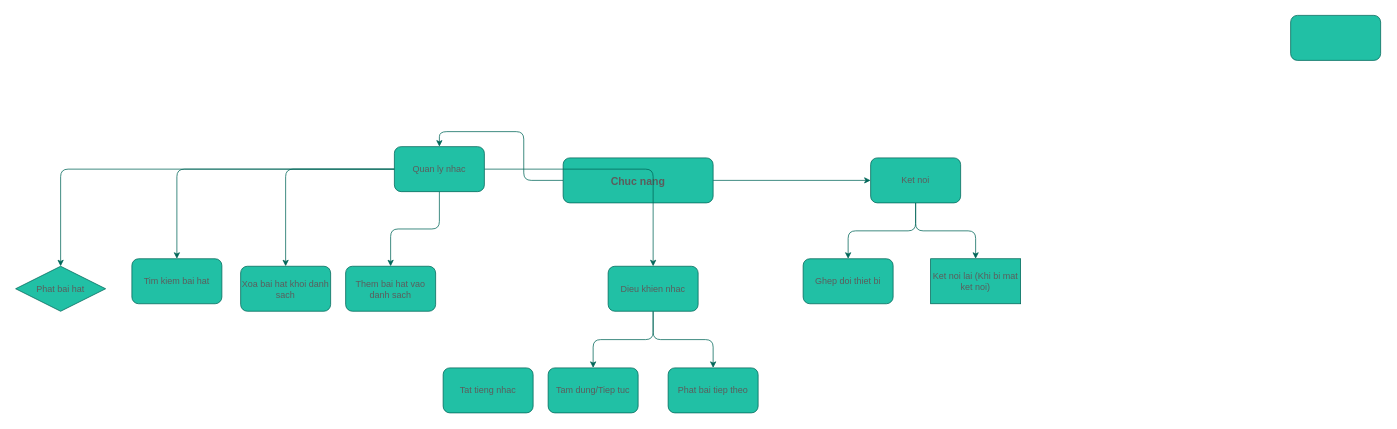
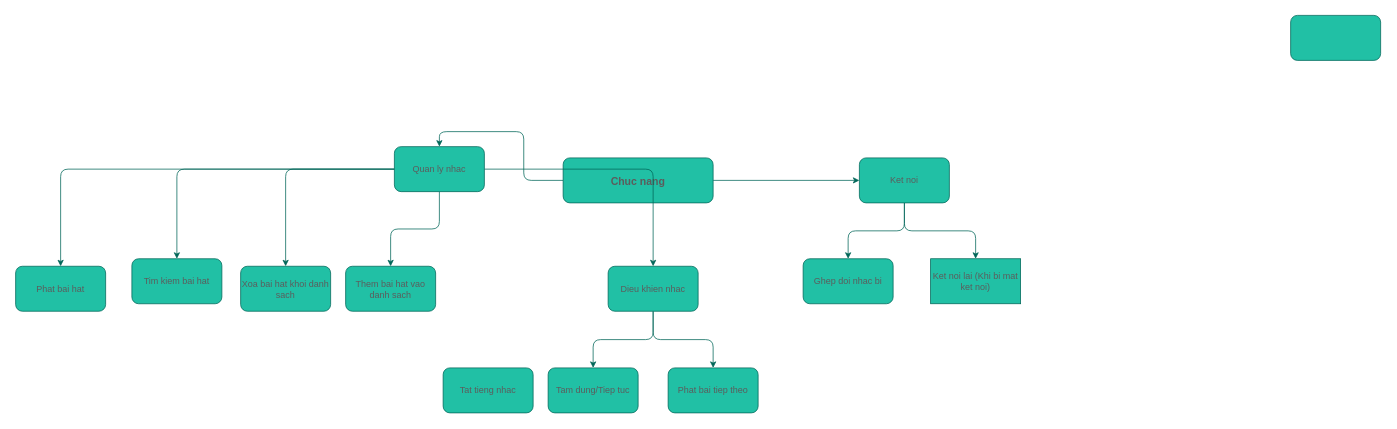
(915, 180) -> (904, 180)
(848, 282) -> (848, 282)
(60, 289) -> (60, 289)
